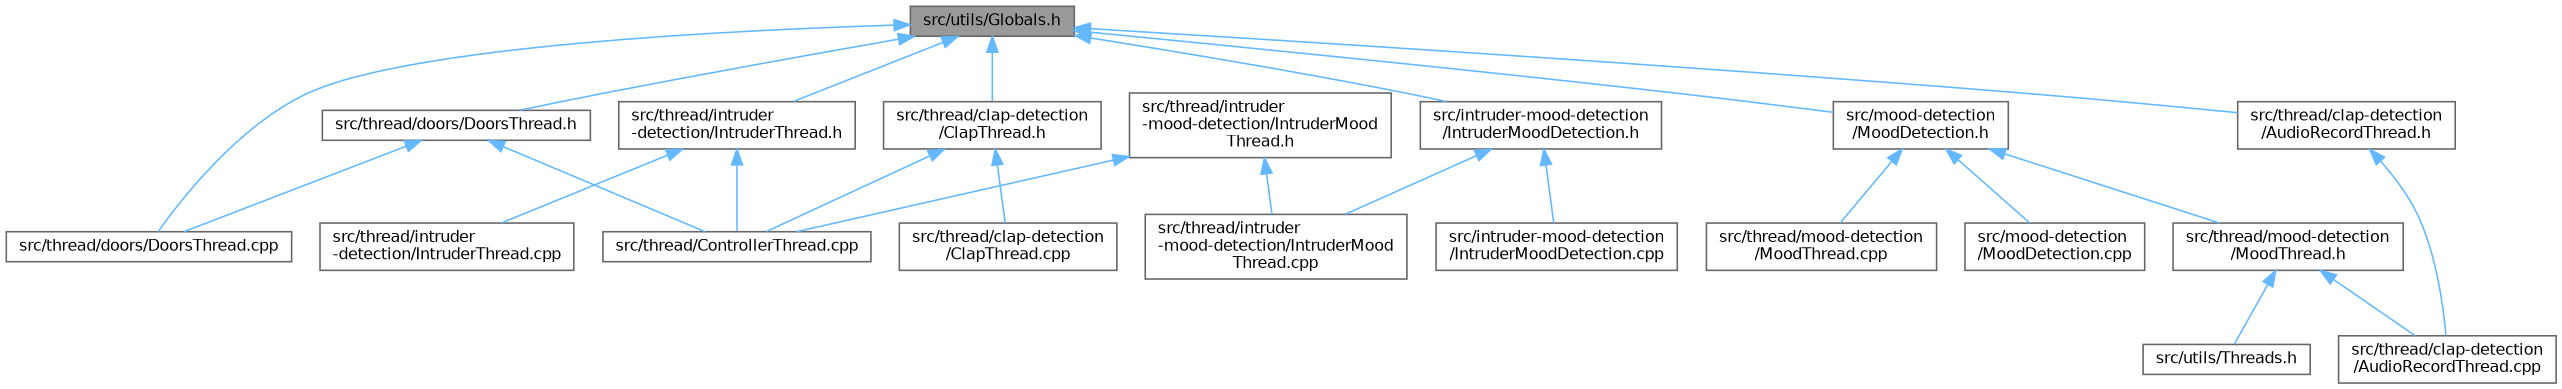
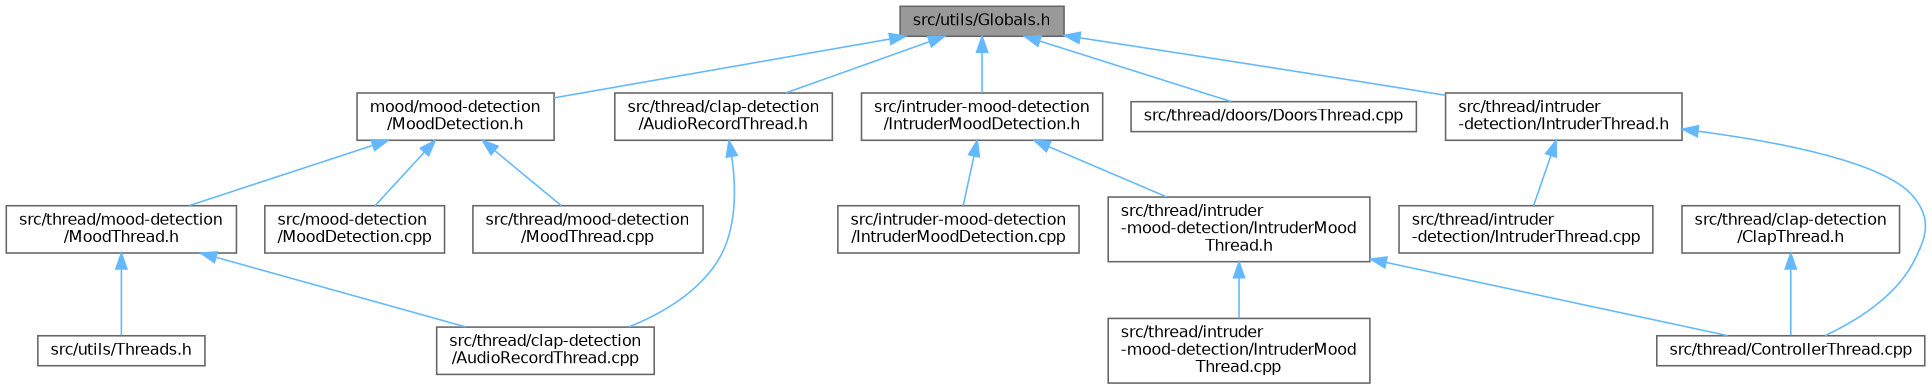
(992, 77) -> none
(456, 125) -> none
(1921, 125) -> (456, 117)
(1411, 185) -> (1108, 172)
(1008, 247) -> none
